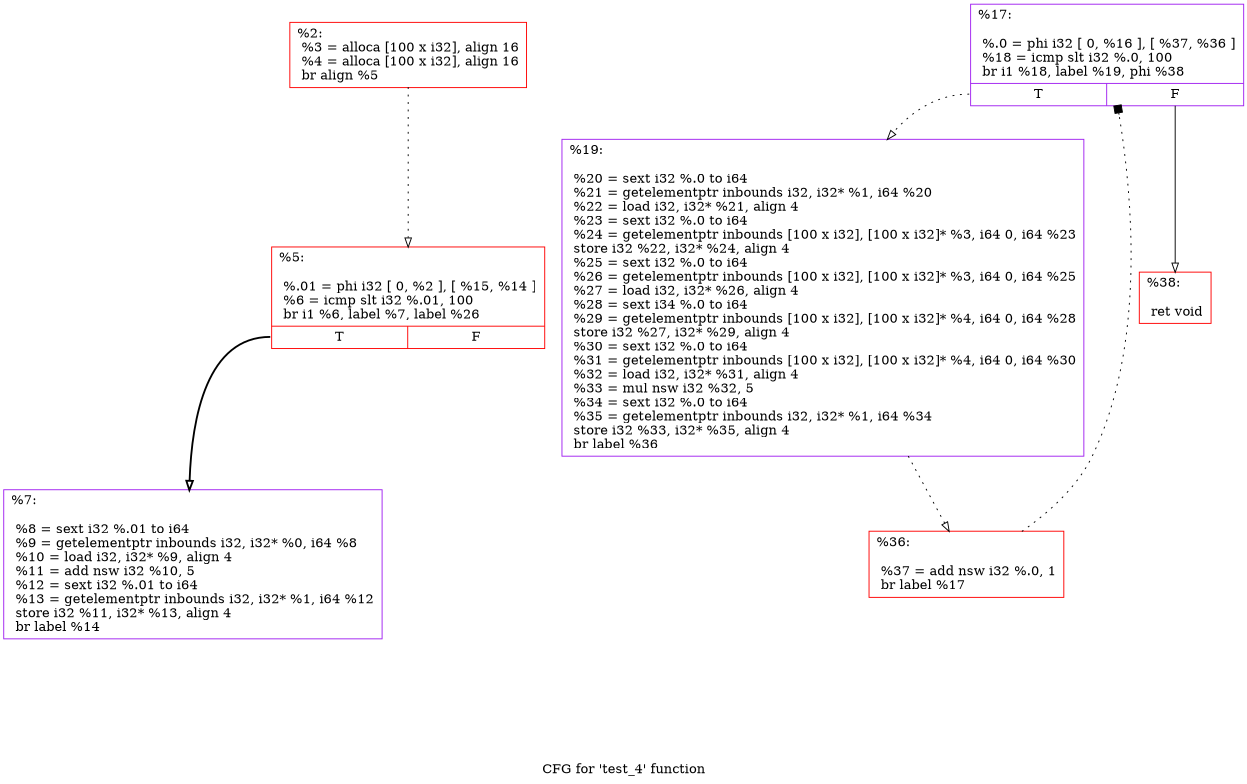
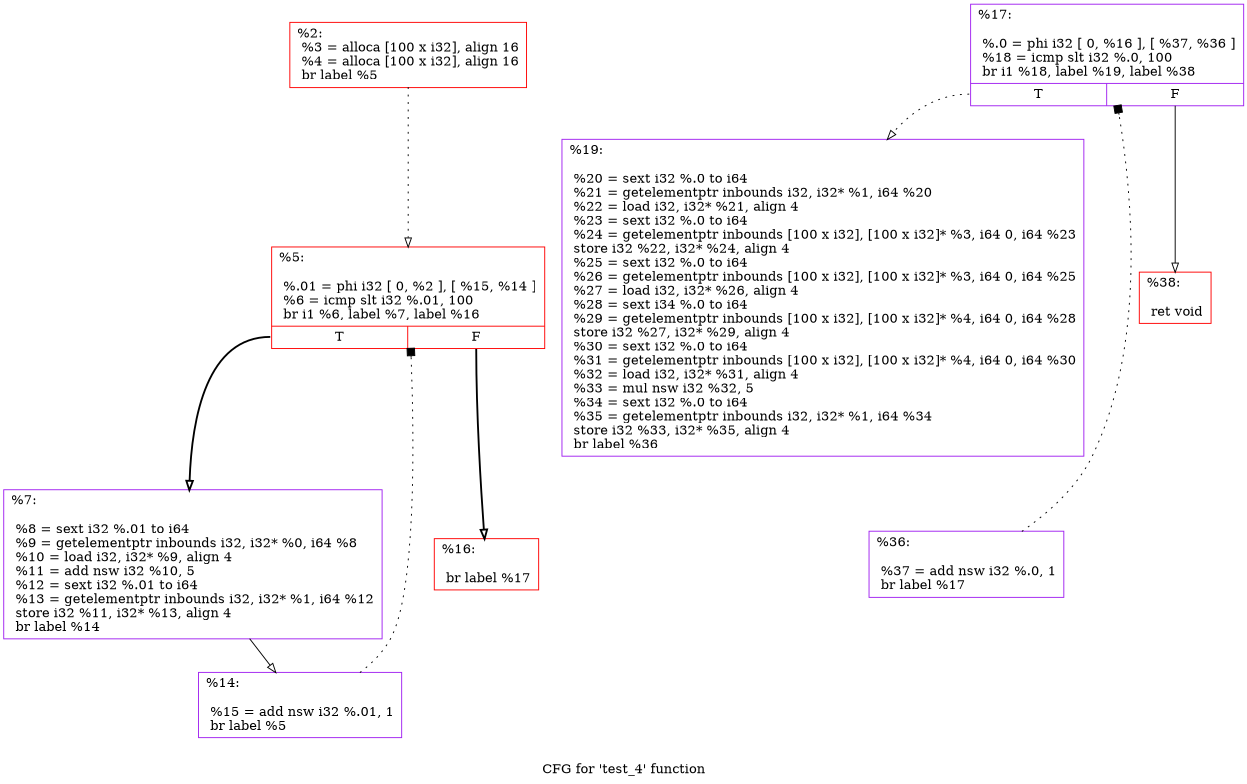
(1082, 72) -> (1087, 72)
(338, 75) -> (338, 75)
(380, 315) -> (380, 315)
(926, 490) -> none
none -> (486, 564)
(966, 564) -> (966, 564)
none -> (300, 705)
